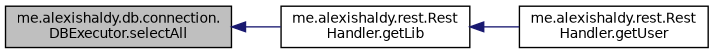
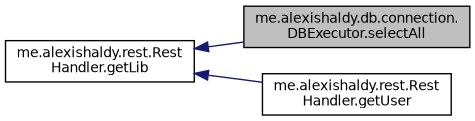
(263, 27) -> (226, 44)
